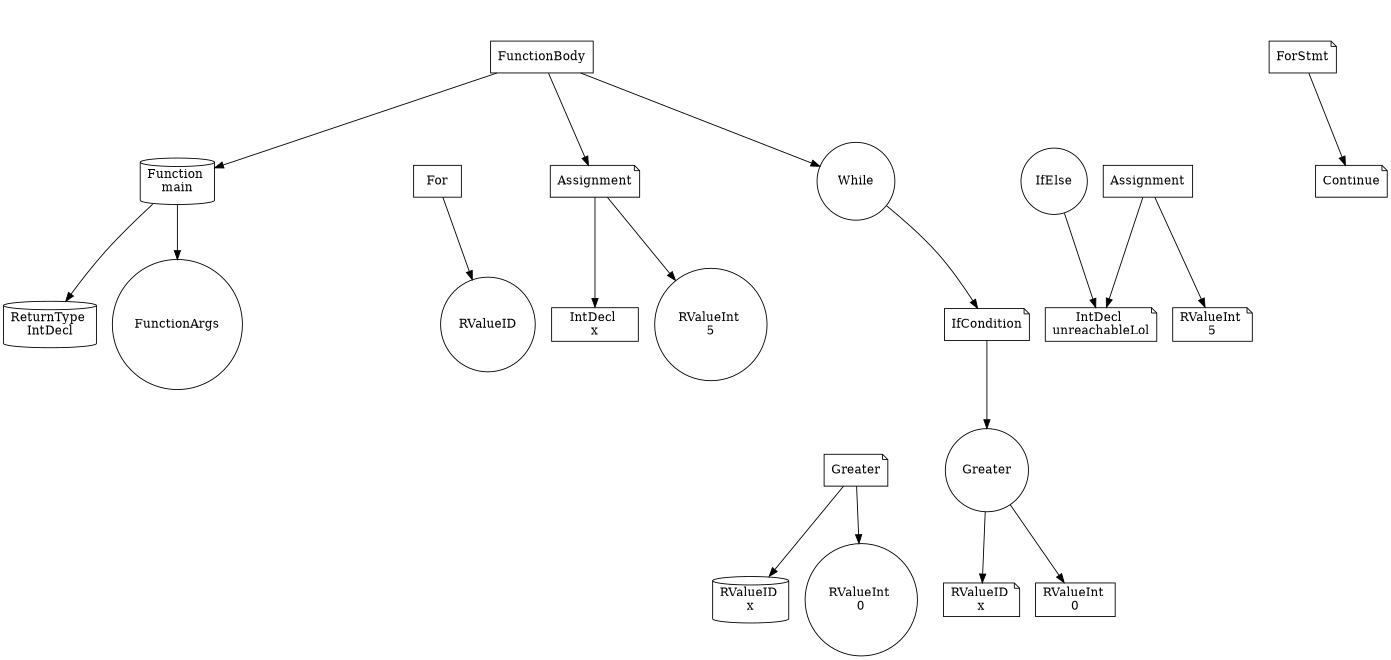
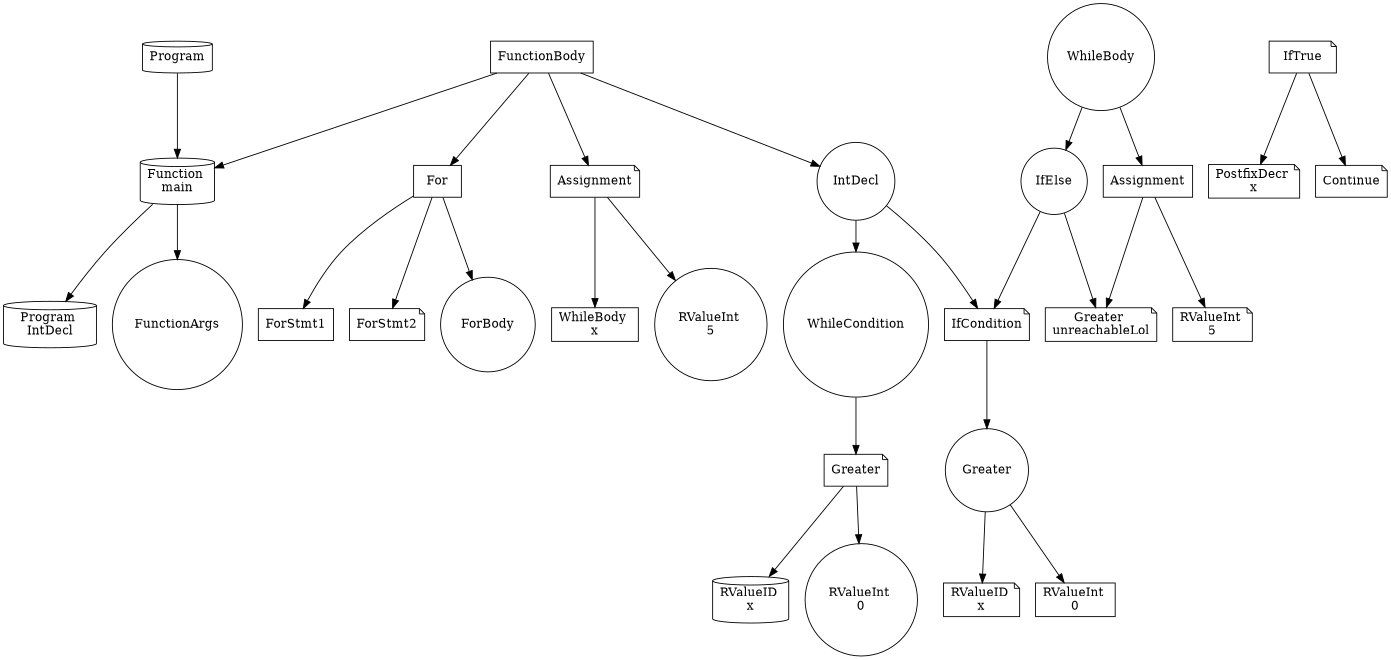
none -> (177, 57)
none -> (1101, 57)
(1303, 57) -> (1303, 57)
none -> (493, 116)
(856, 181) -> (856, 181)
none -> (1254, 181)
none -> (1019, 256)
(50, 325) -> (50, 325)
none -> (296, 325)
none -> (387, 325)
(488, 325) -> (488, 325)
(595, 325) -> (595, 325)
none -> (856, 325)
(1101, 325) -> (1101, 325)
